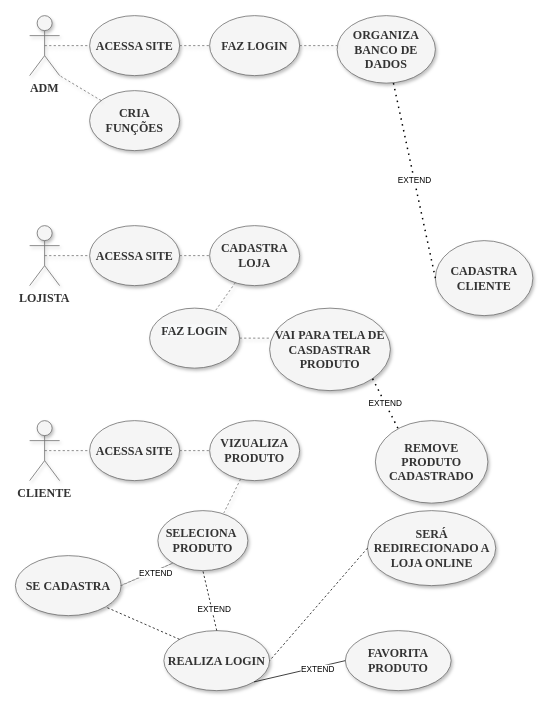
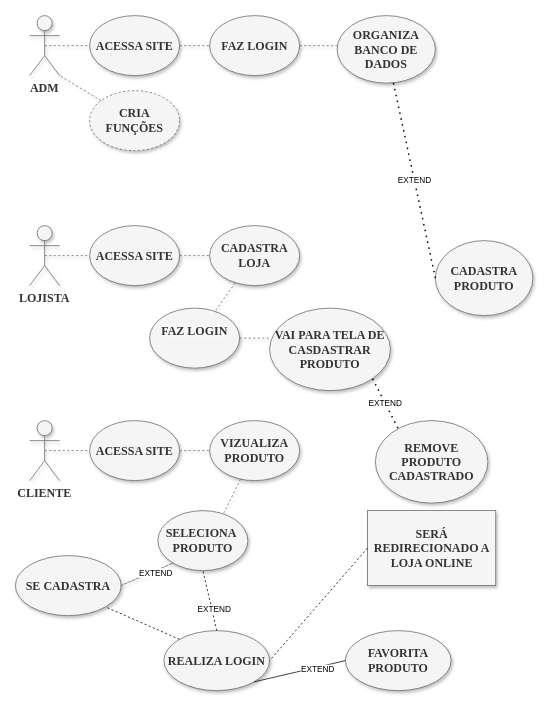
(135, 120) -> (135, 120)
(484, 278) -> (484, 278)
(432, 548) -> (432, 548)
